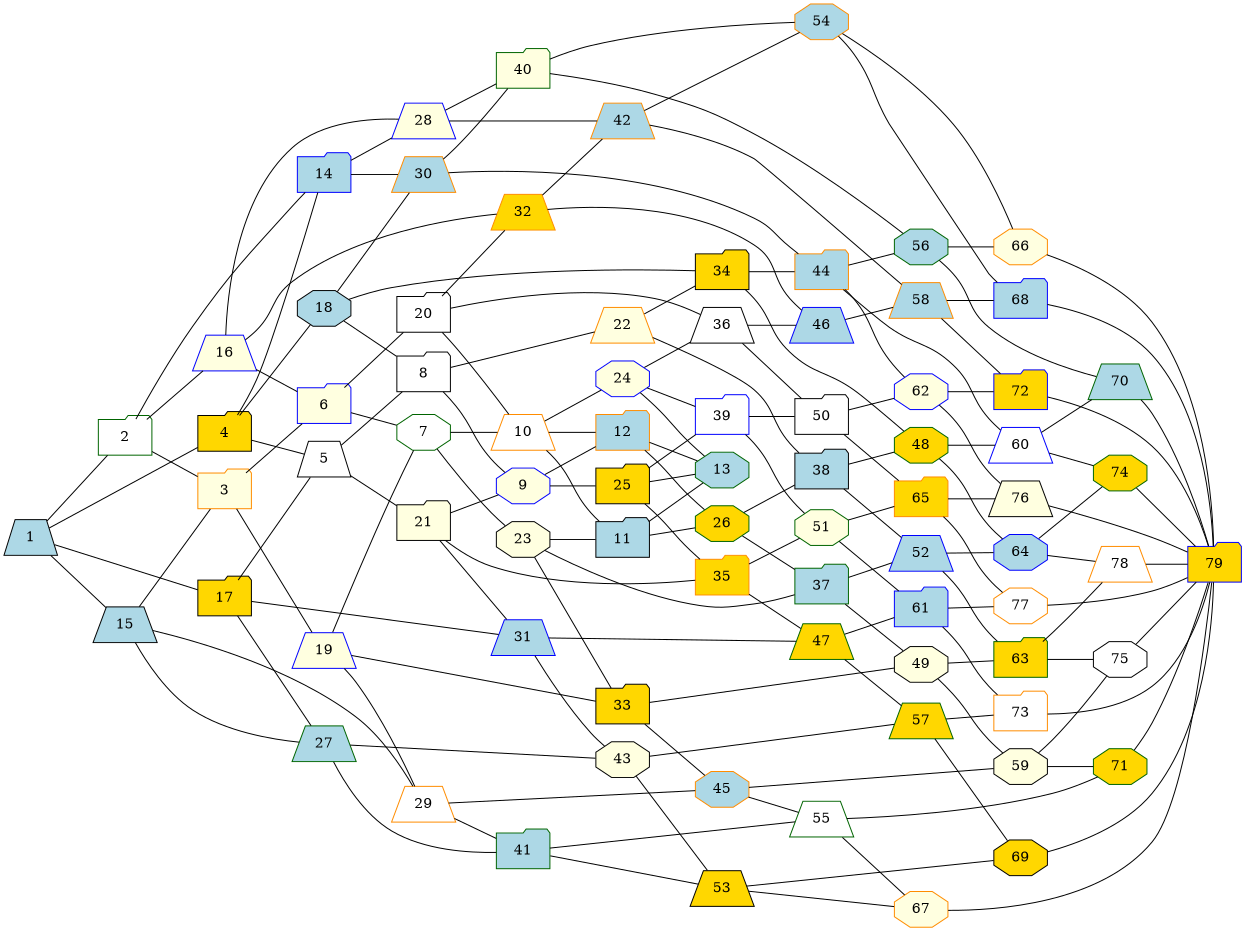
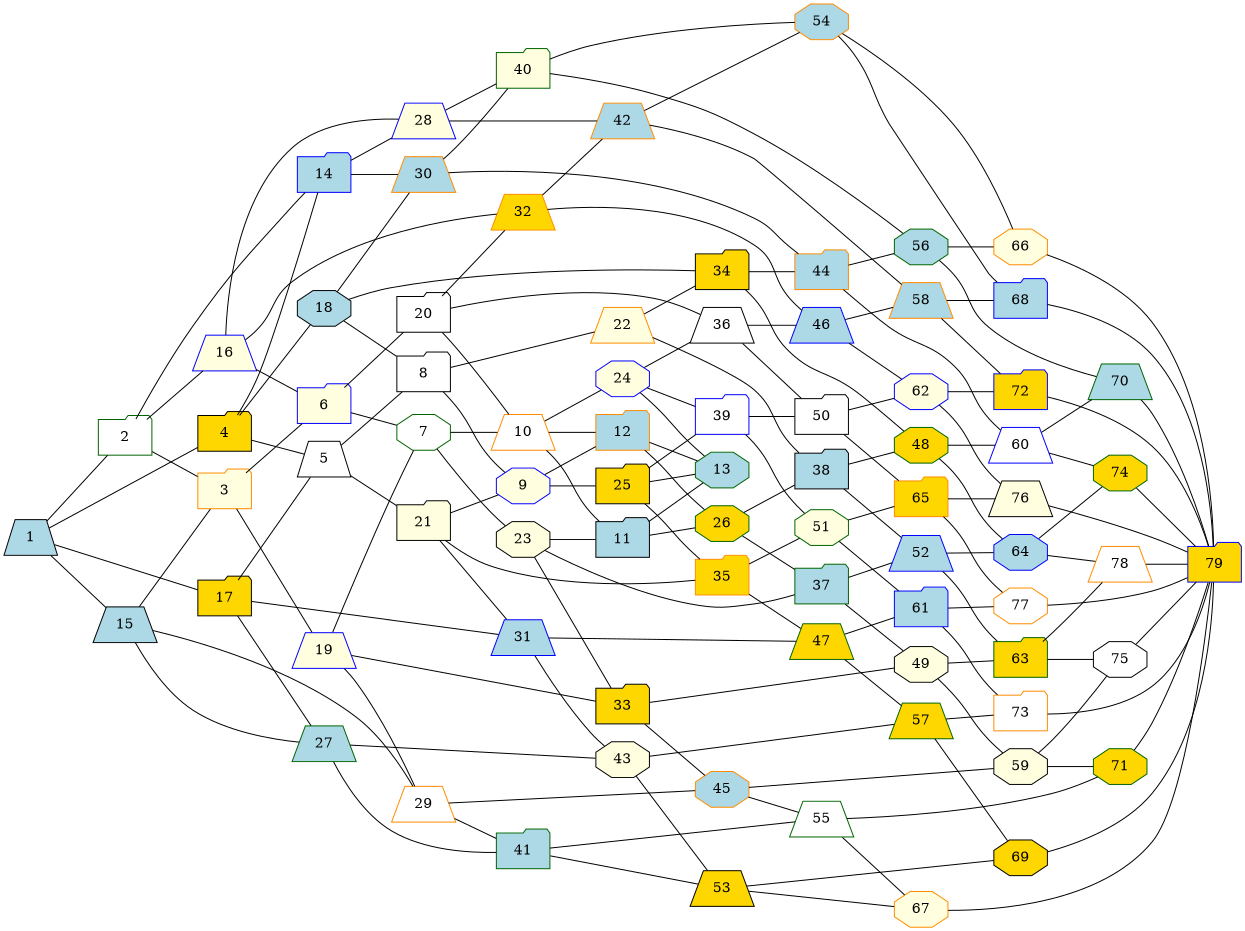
(874, 334) -> (875, 361)
